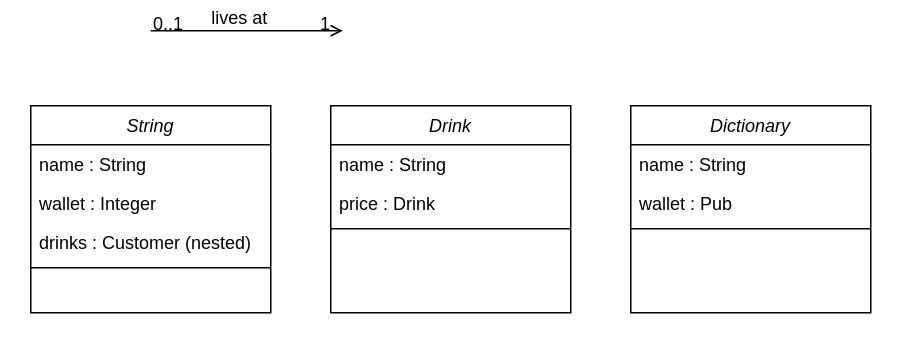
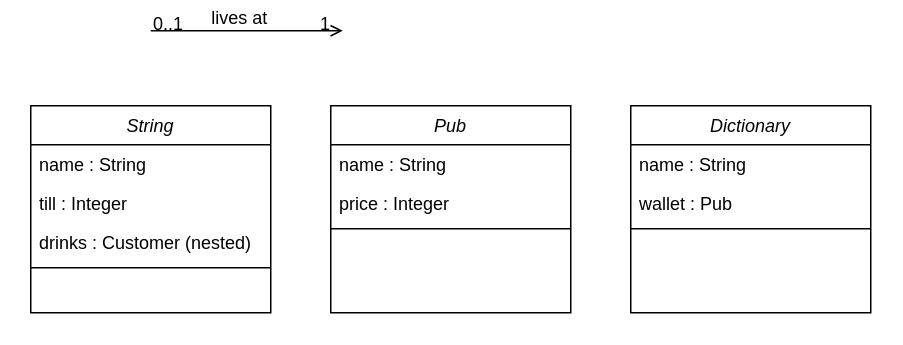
(450, 126) -> (450, 126)
(108, 204) -> (96, 204)
(393, 204) -> (405, 204)
